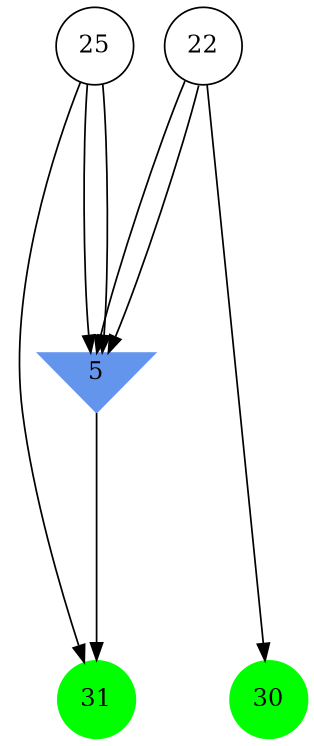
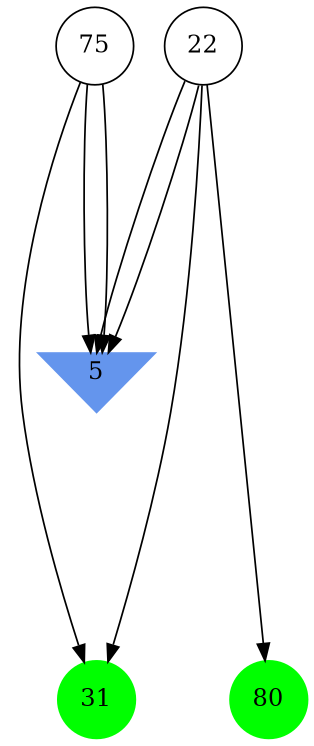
(95, 46) -> (95, 46)
(97, 528) -> (178, 368)
(269, 700) -> (269, 700)
